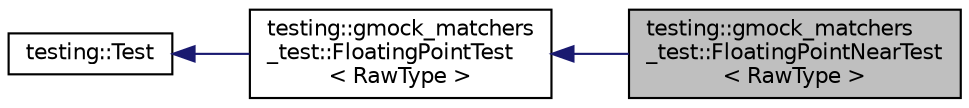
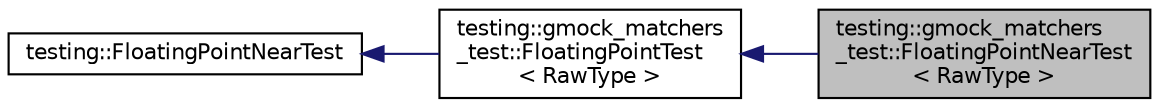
(90, 54) -> (185, 54)
